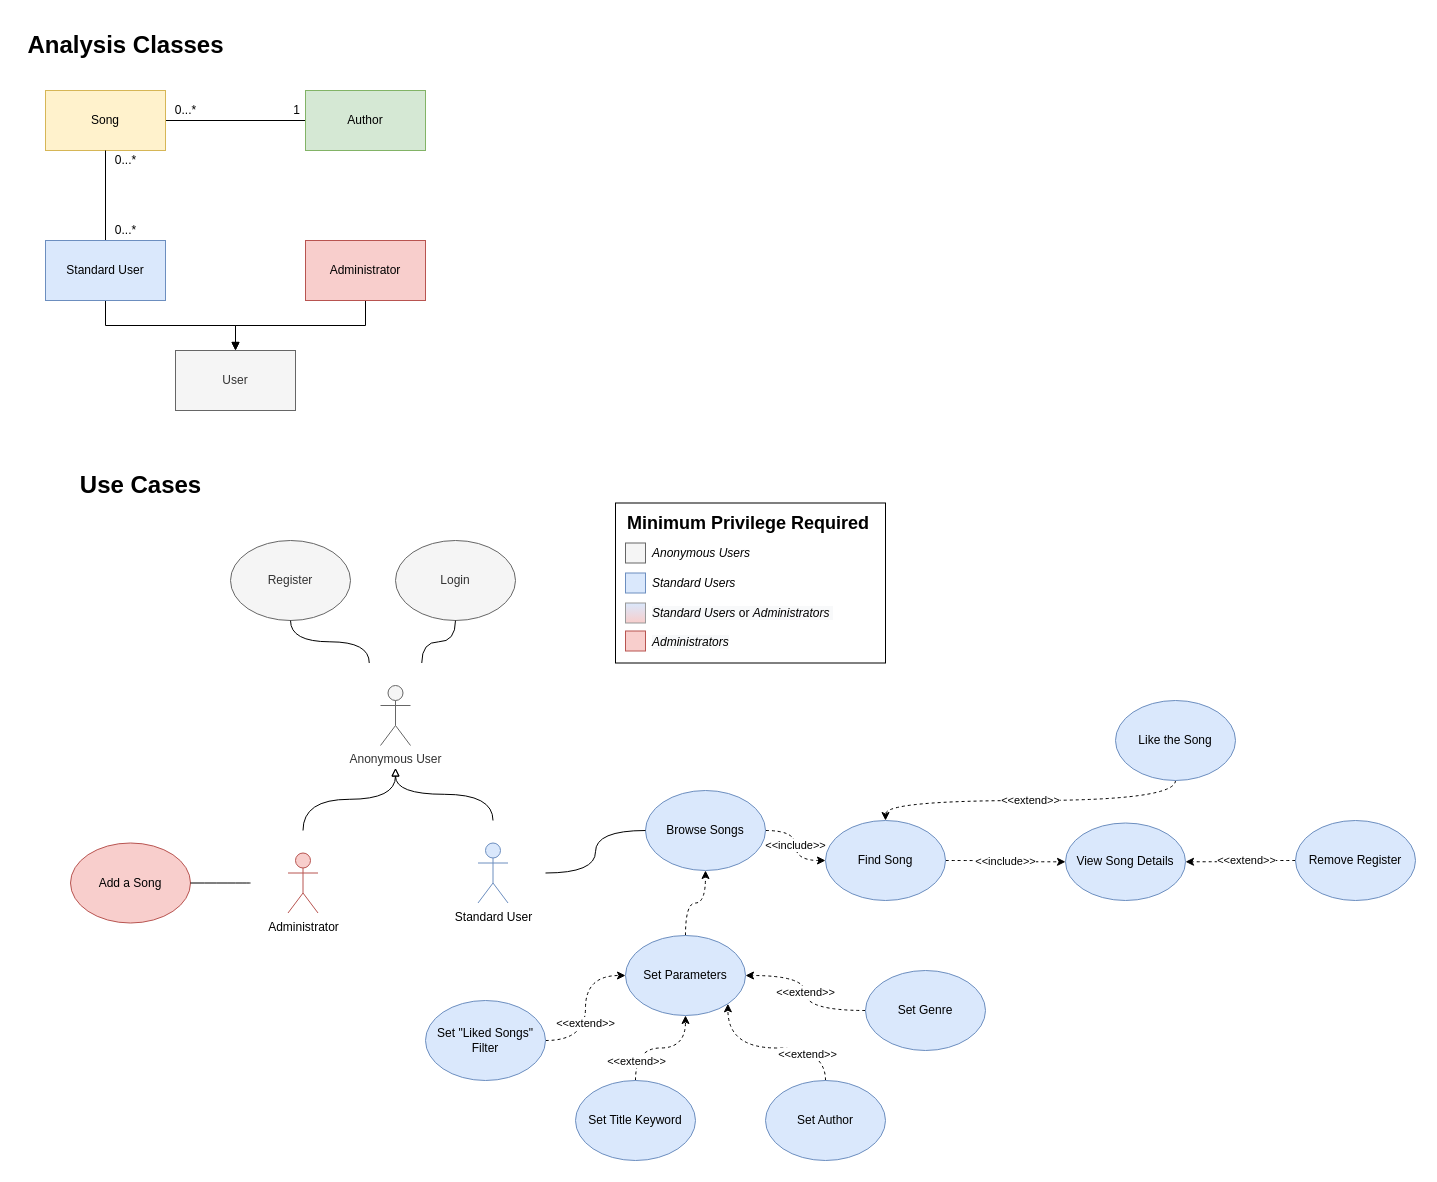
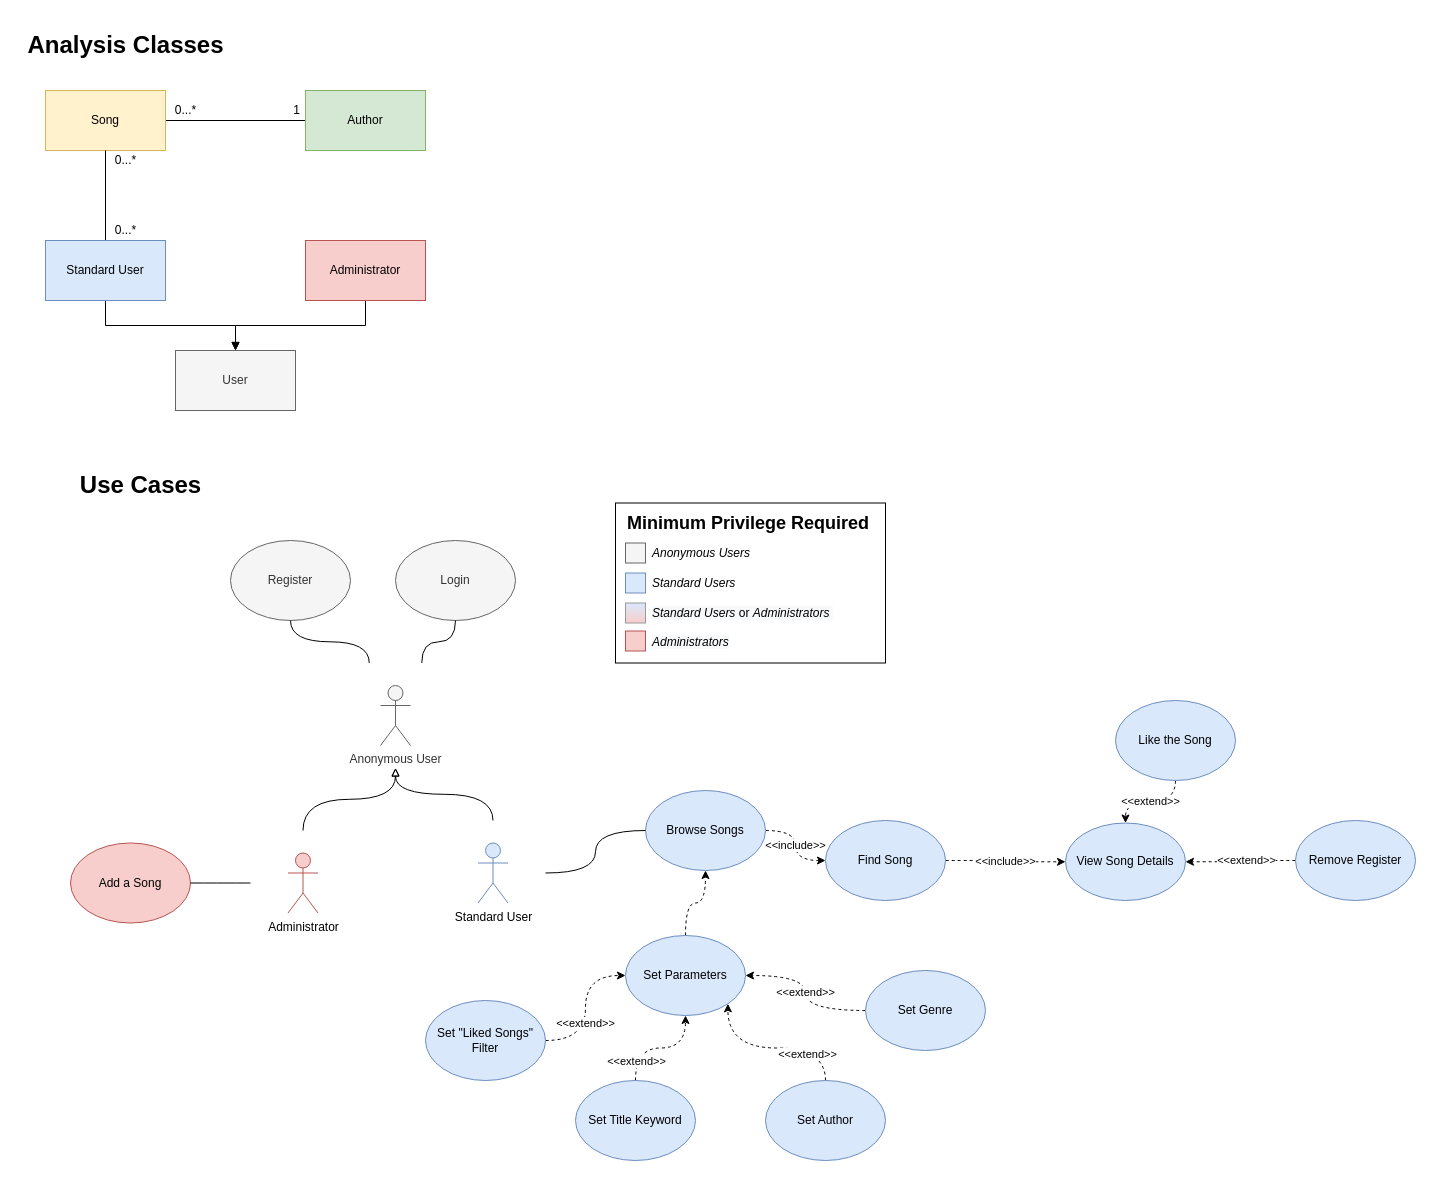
(1033, 800) -> (1154, 802)
